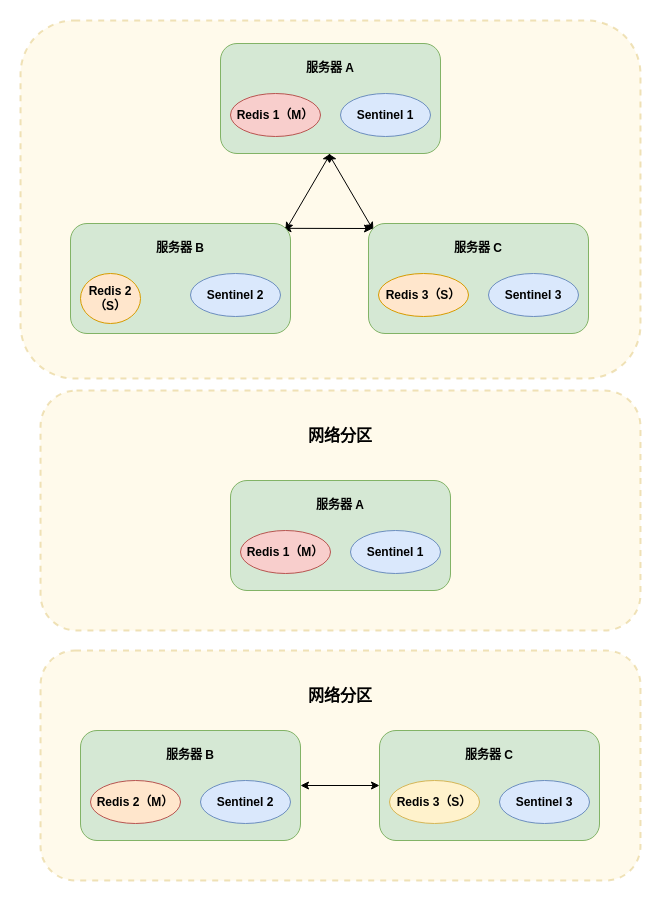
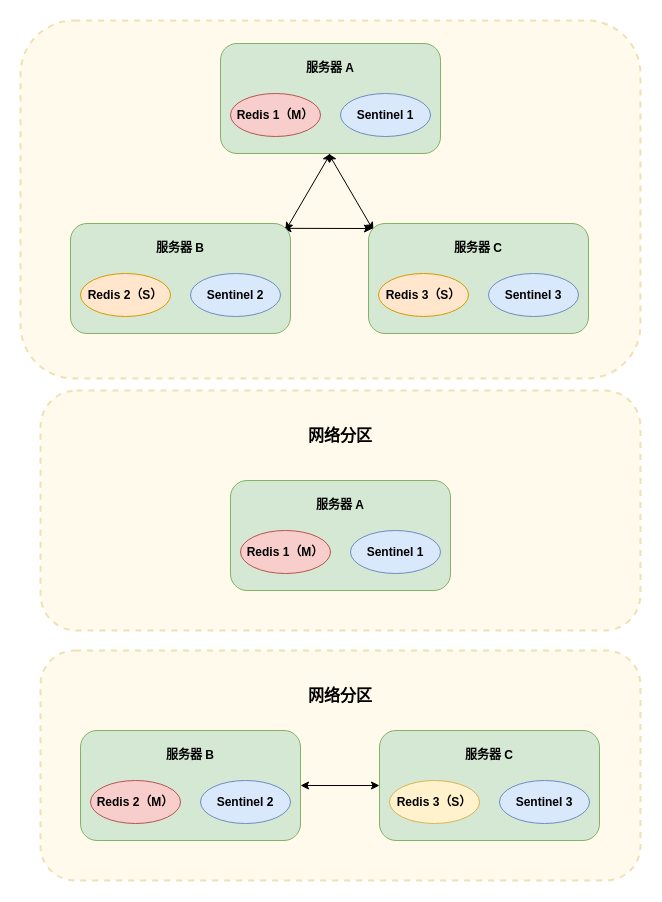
(111, 299) -> (126, 295)
(136, 802) -> (136, 802)
